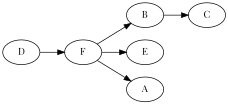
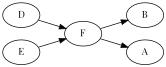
(207, 15) -> none
(111, 52) -> (49, 44)
